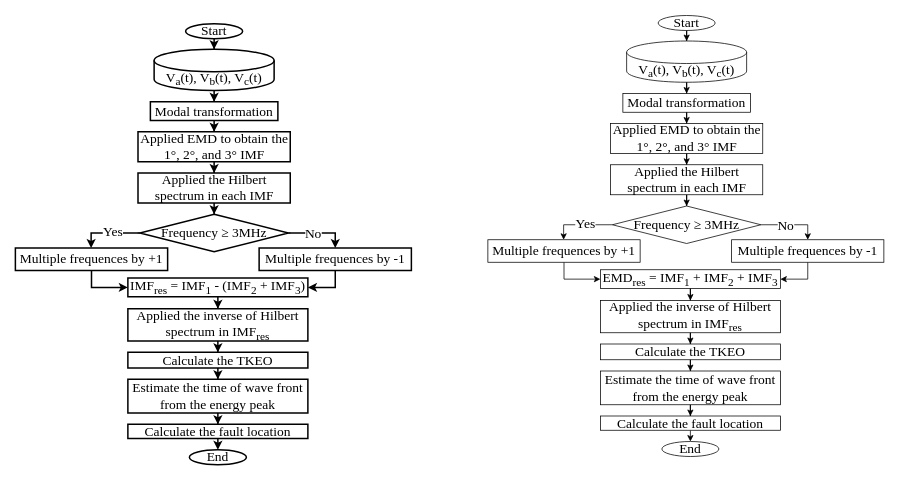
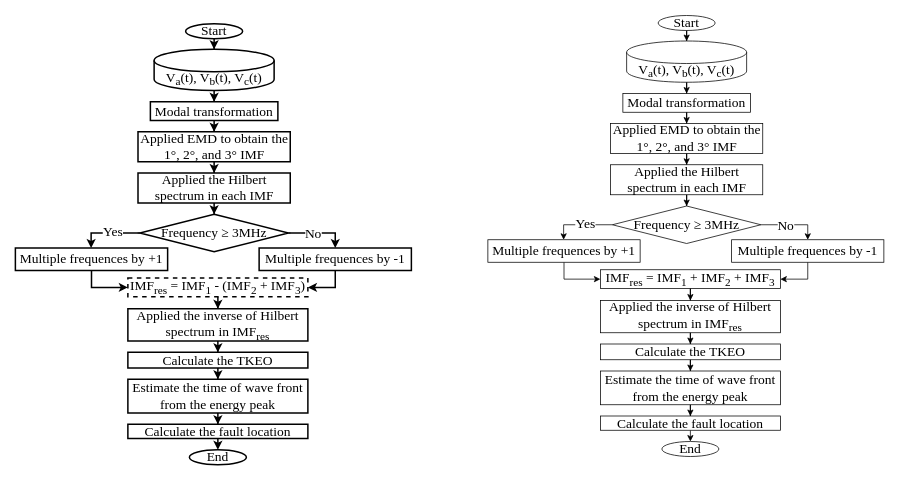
(690, 279) -> (690, 279)
(218, 287) -> (218, 287)
